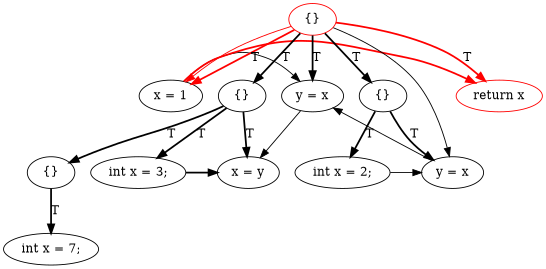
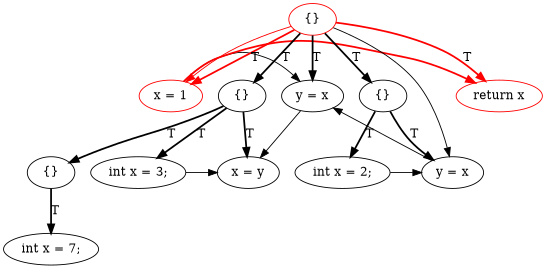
(171, 96) -> (171, 96)
(197, 173) -> (197, 173)
